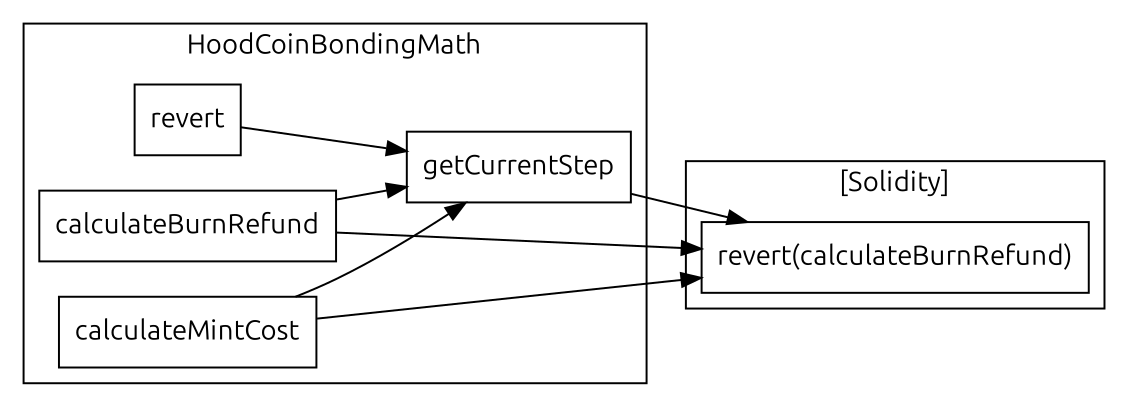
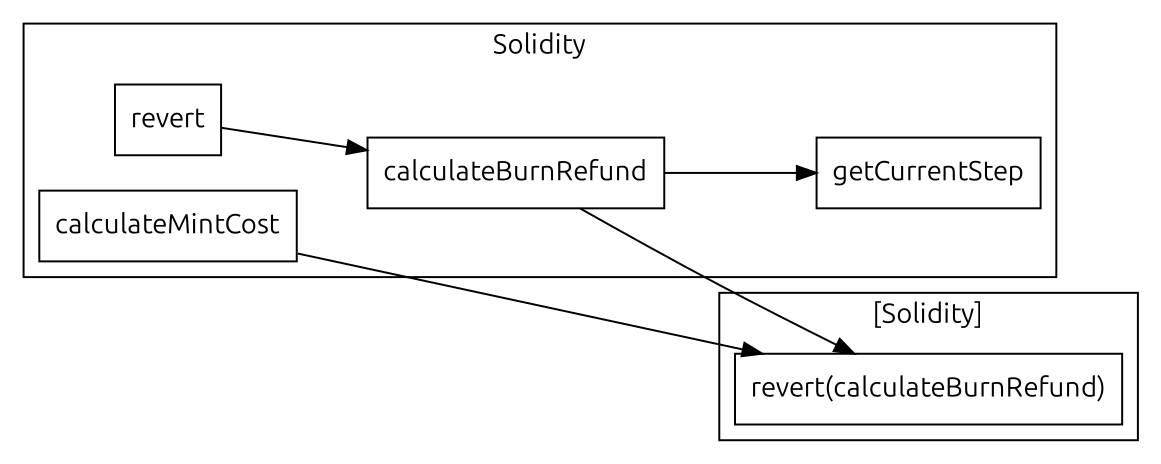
(335, 46) -> (540, 46)
(314, 138) -> (284, 138)
(672, 204) -> none
(374, 259) -> none
